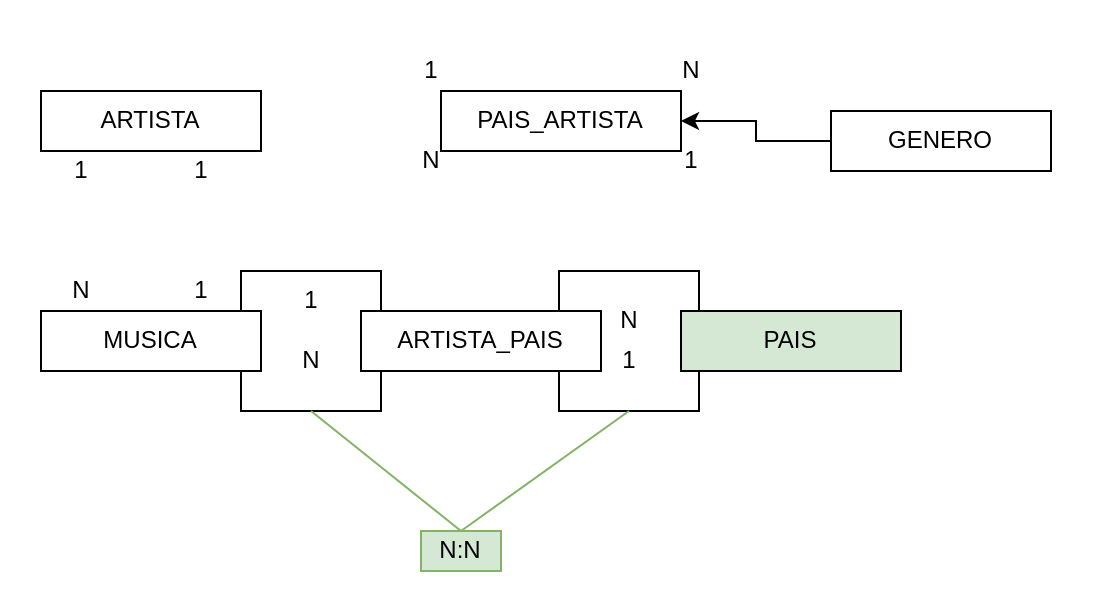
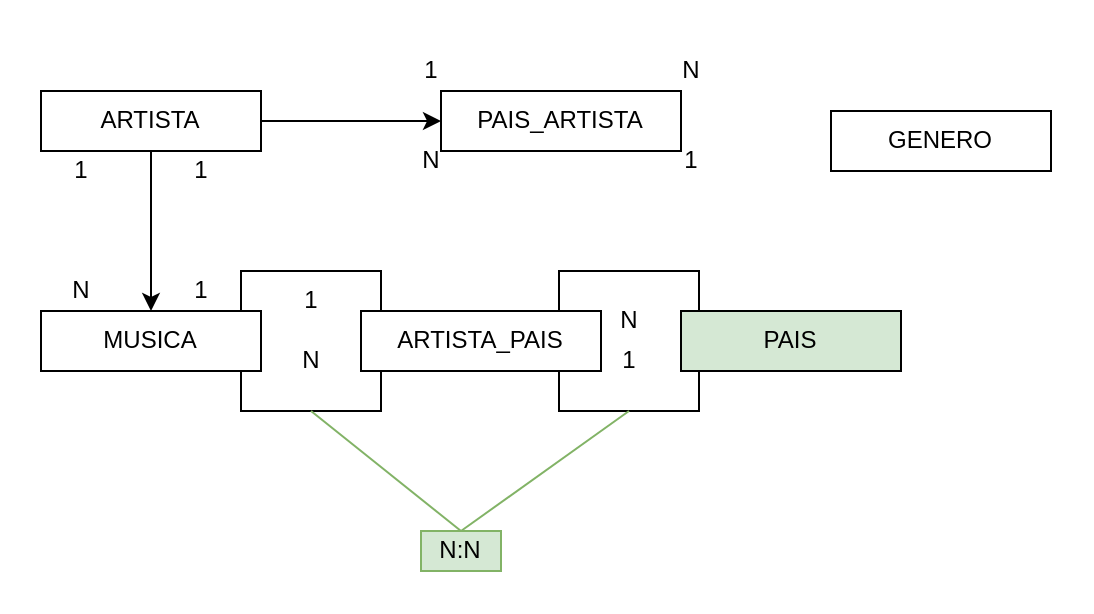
none -> (344, 121)
(756, 138) -> none
none -> (151, 224)
